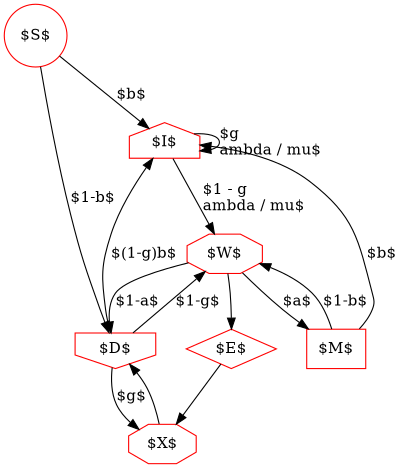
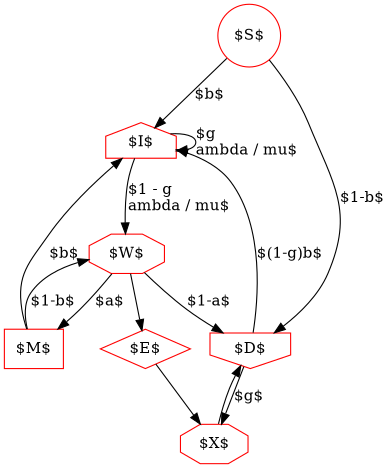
(165, 306) -> none
